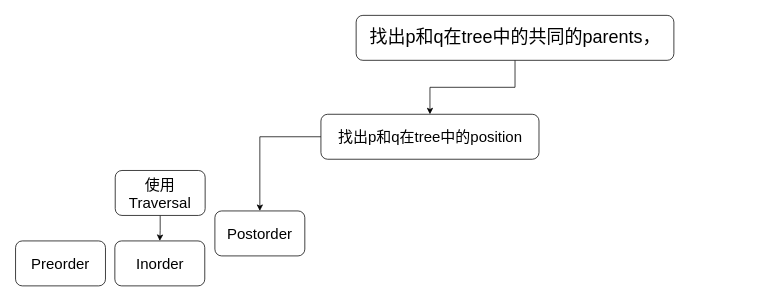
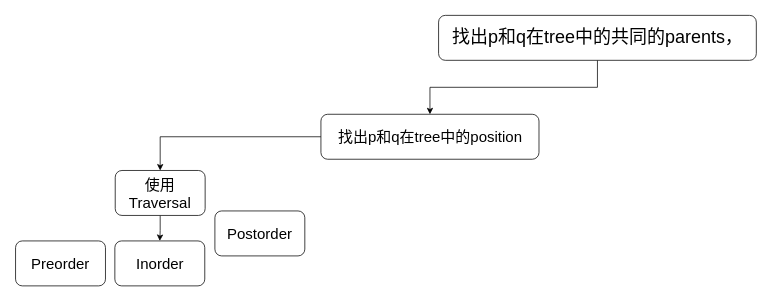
(515, 38) -> (598, 38)
(260, 204) -> (196, 137)
